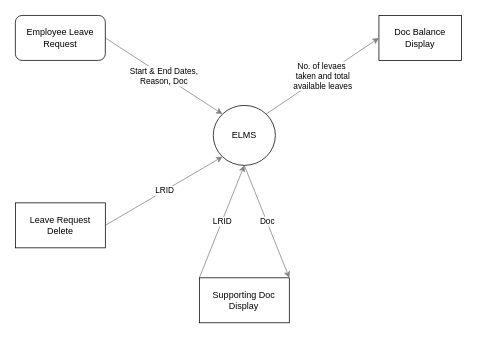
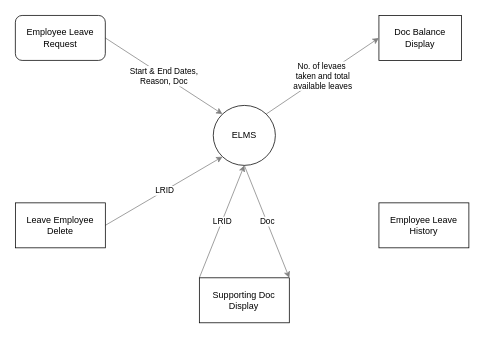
(60, 225) -> (60, 225)
none -> (424, 225)
